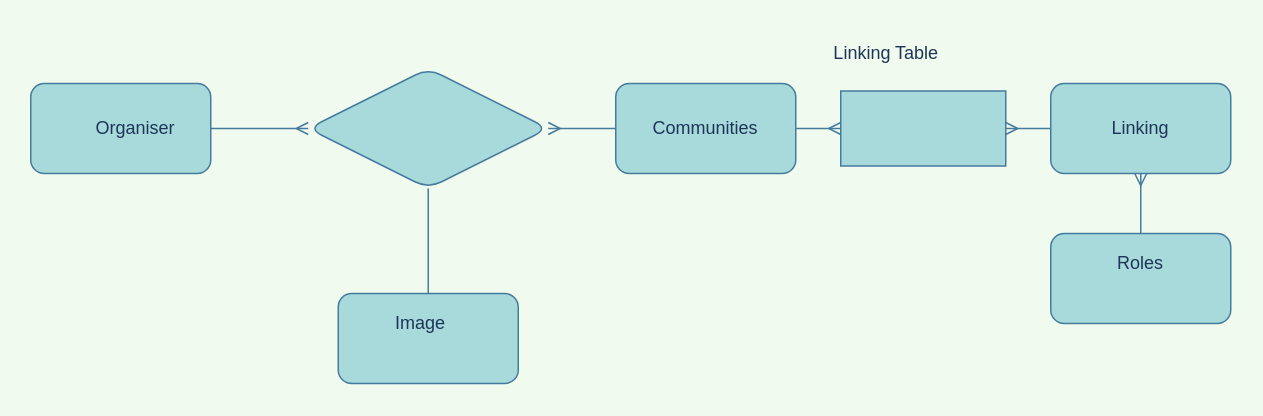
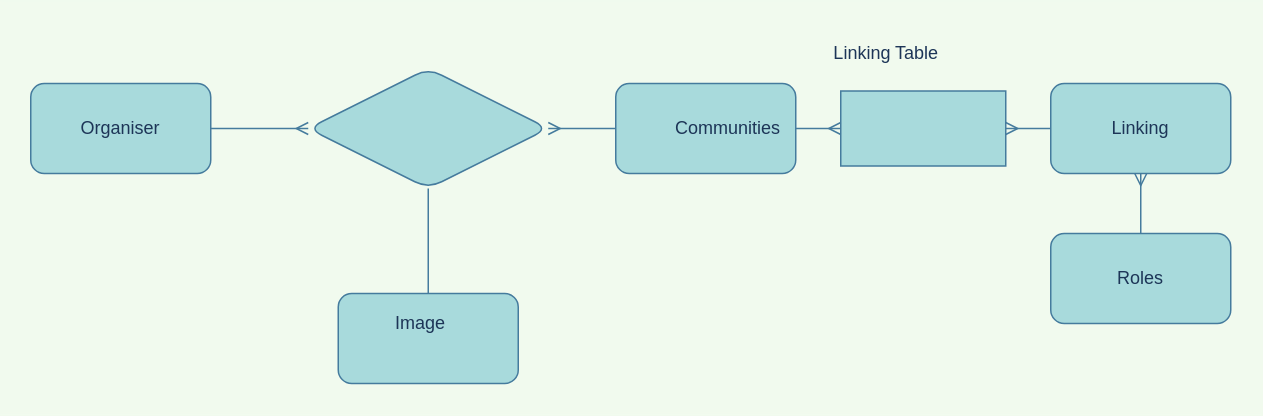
(136, 128) -> (121, 128)
(706, 128) -> (728, 128)
(1141, 263) -> (1141, 278)
